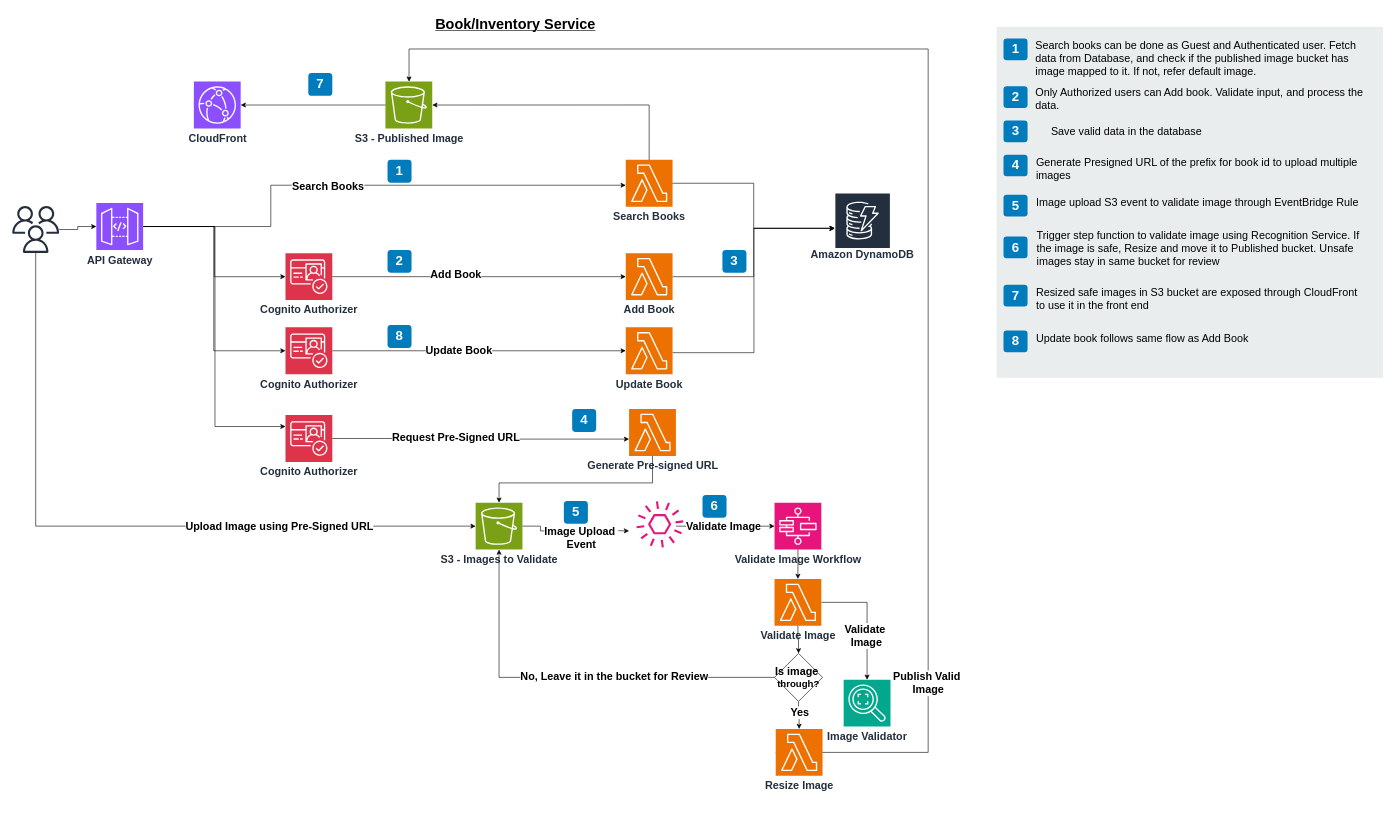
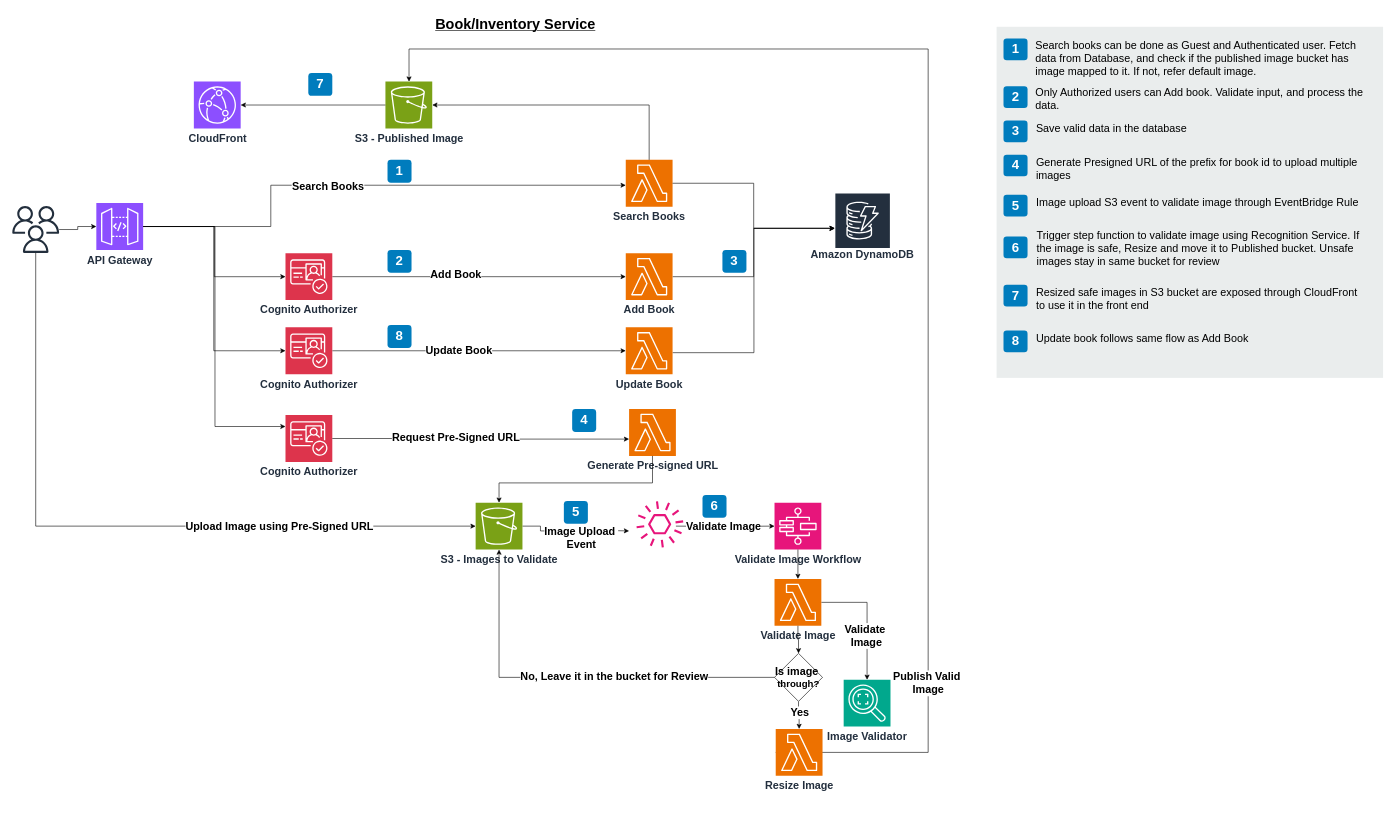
(1185, 135) -> (1170, 132)
